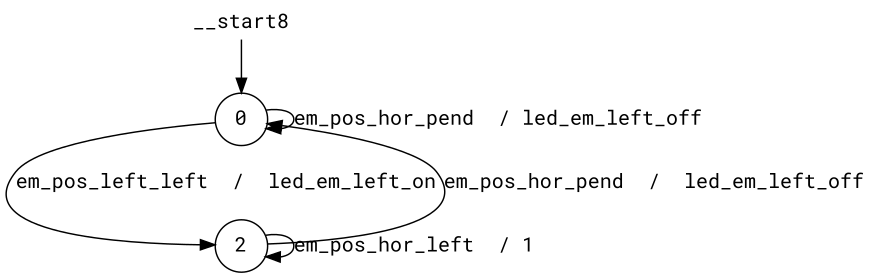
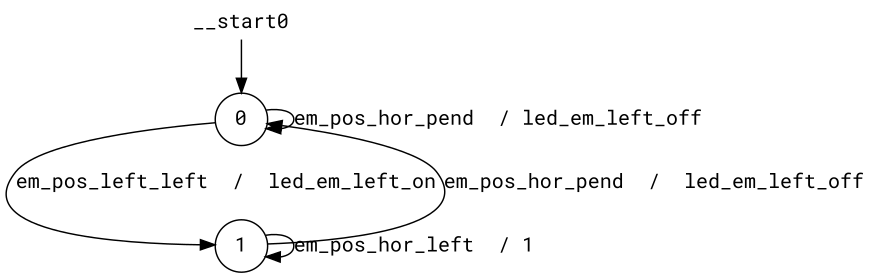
(241, 23) -> (241, 23)
(241, 246) -> (241, 246)
